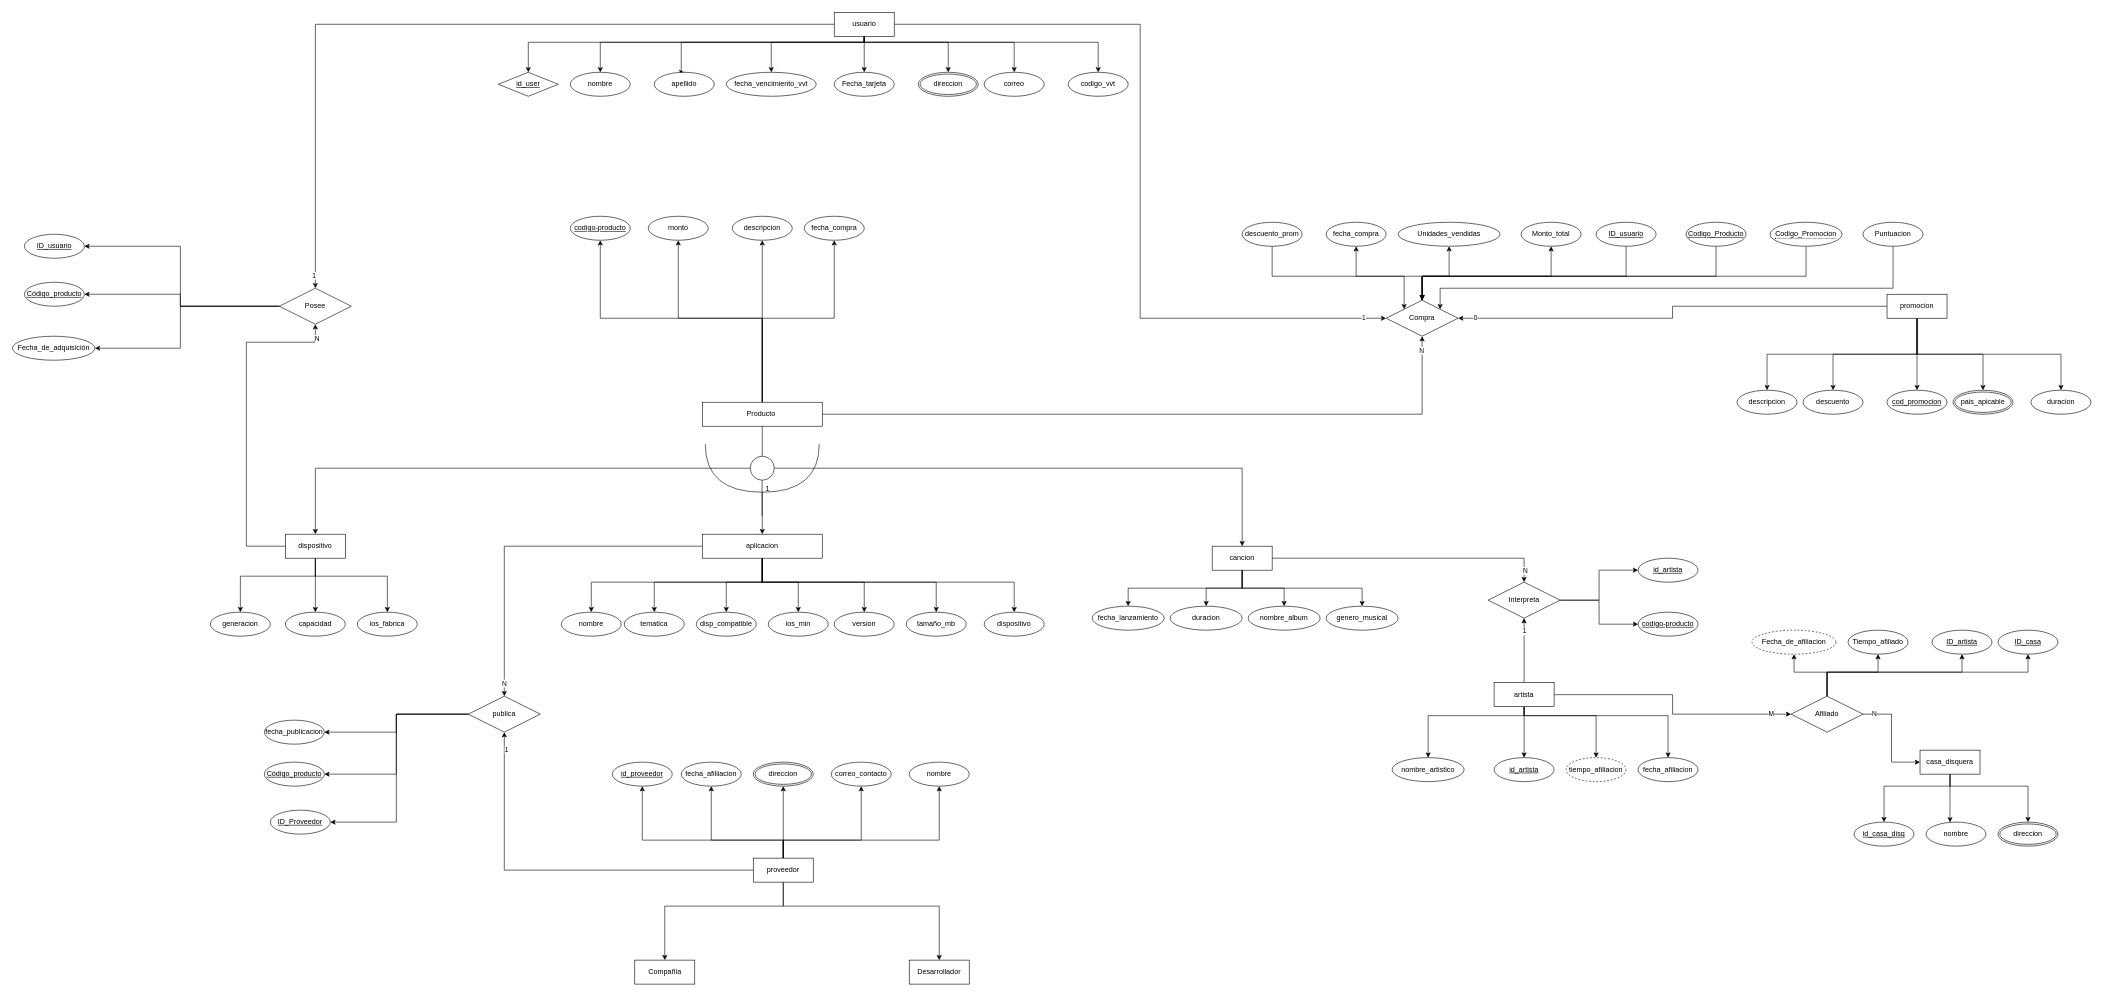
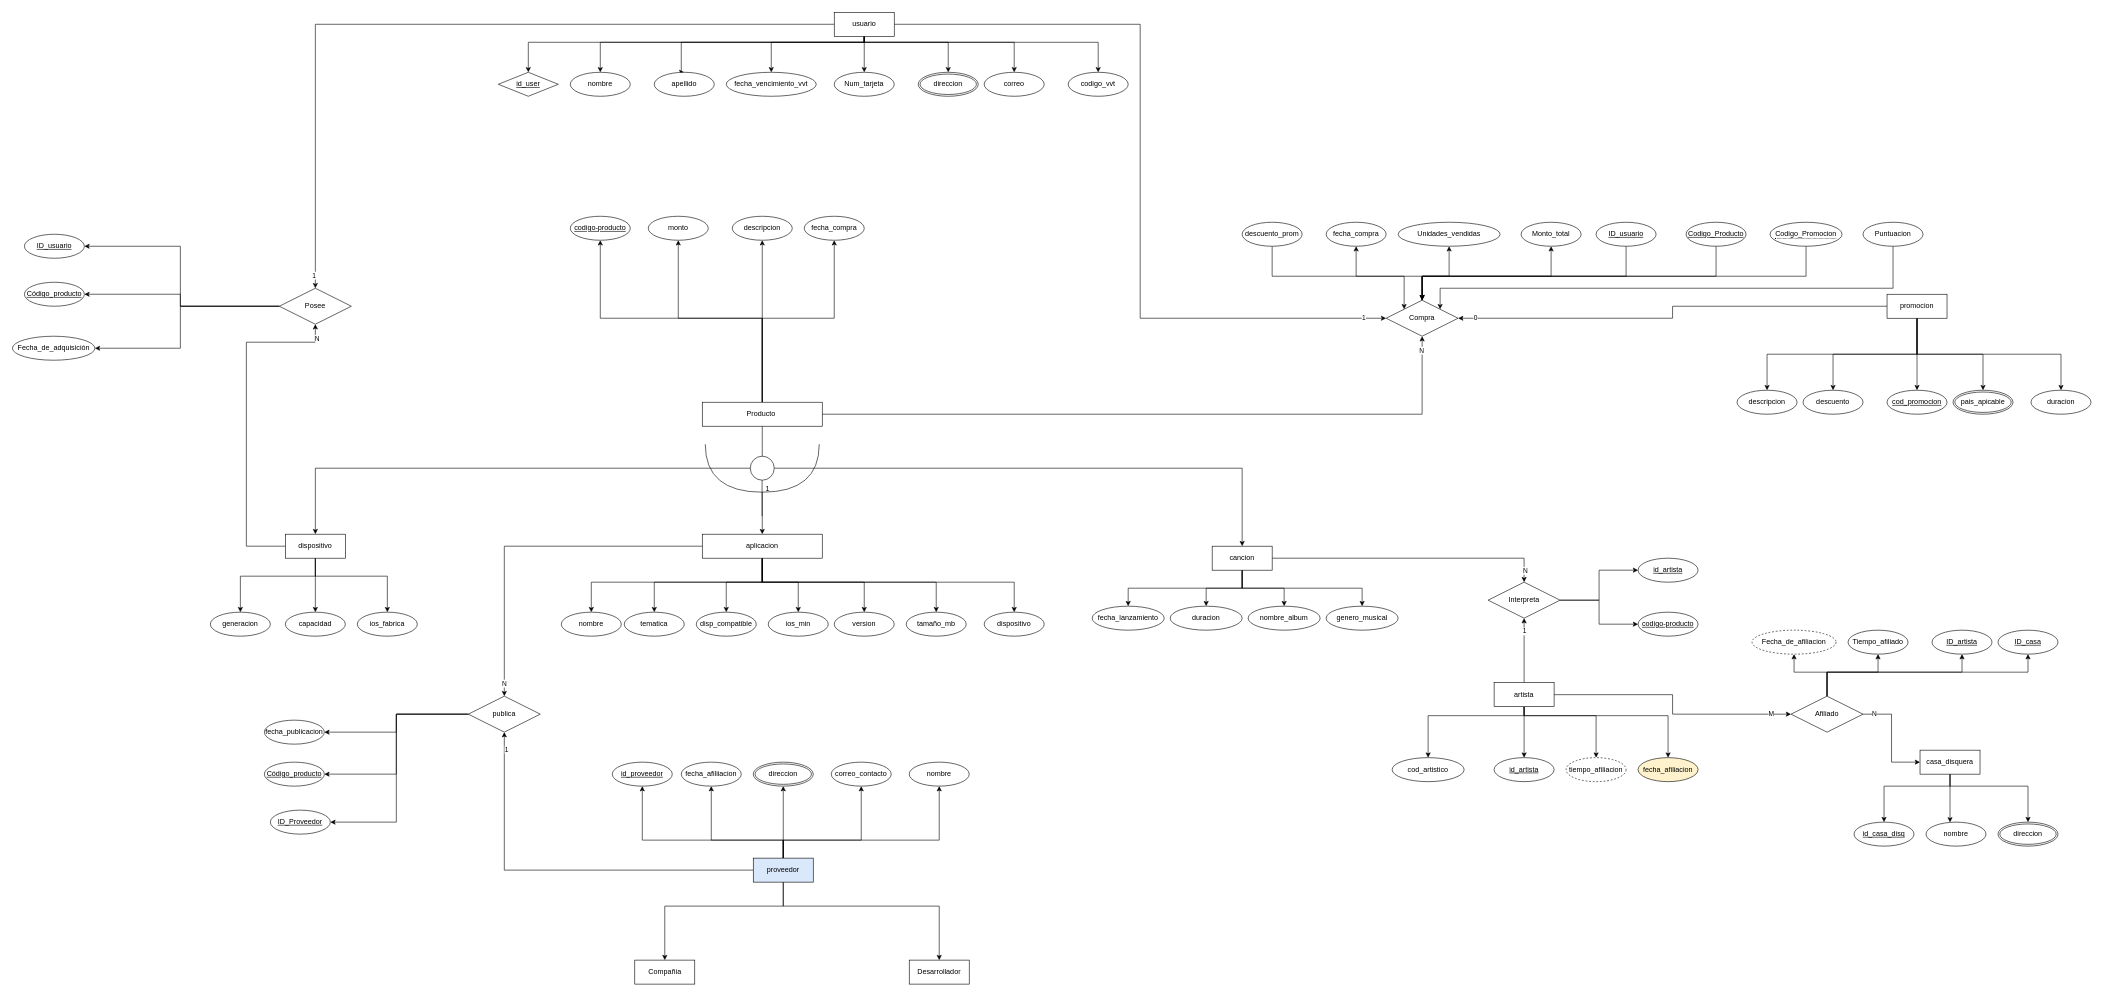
(864, 84) -> (864, 84)
(1428, 770) -> (1428, 770)
(1668, 770) -> (1668, 770)
(783, 870) -> (783, 870)
